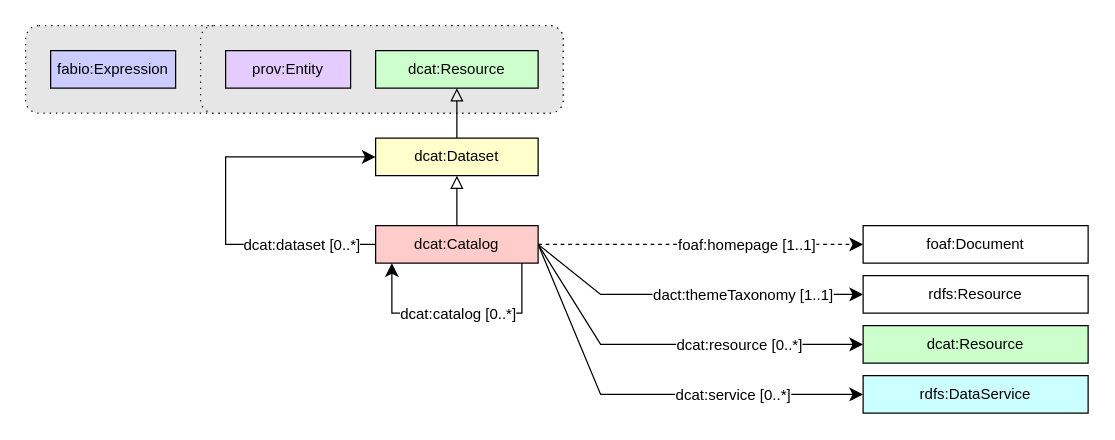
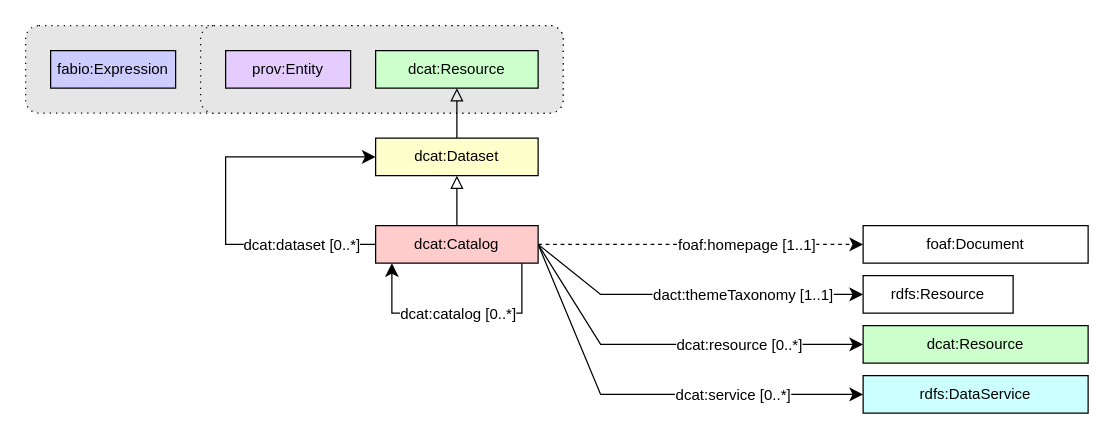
(976, 294) -> (938, 294)
